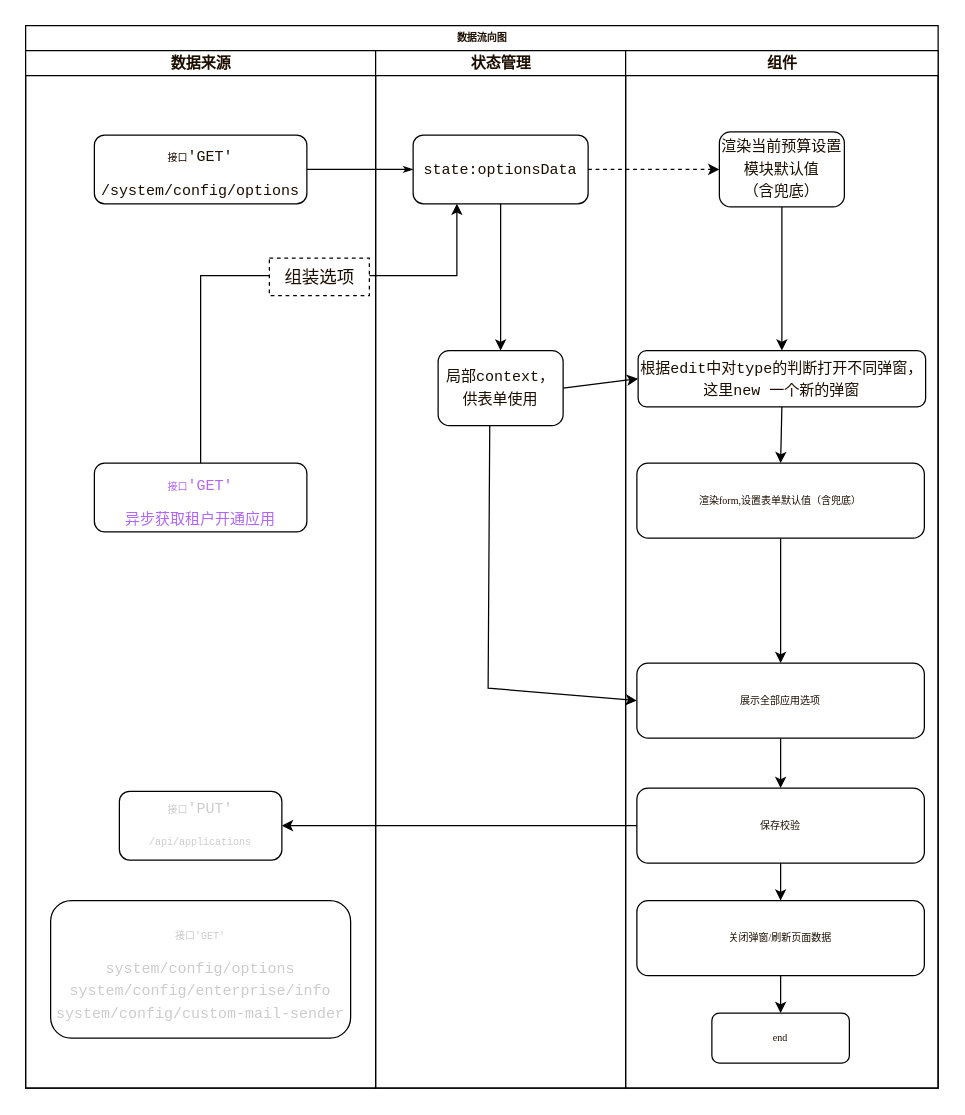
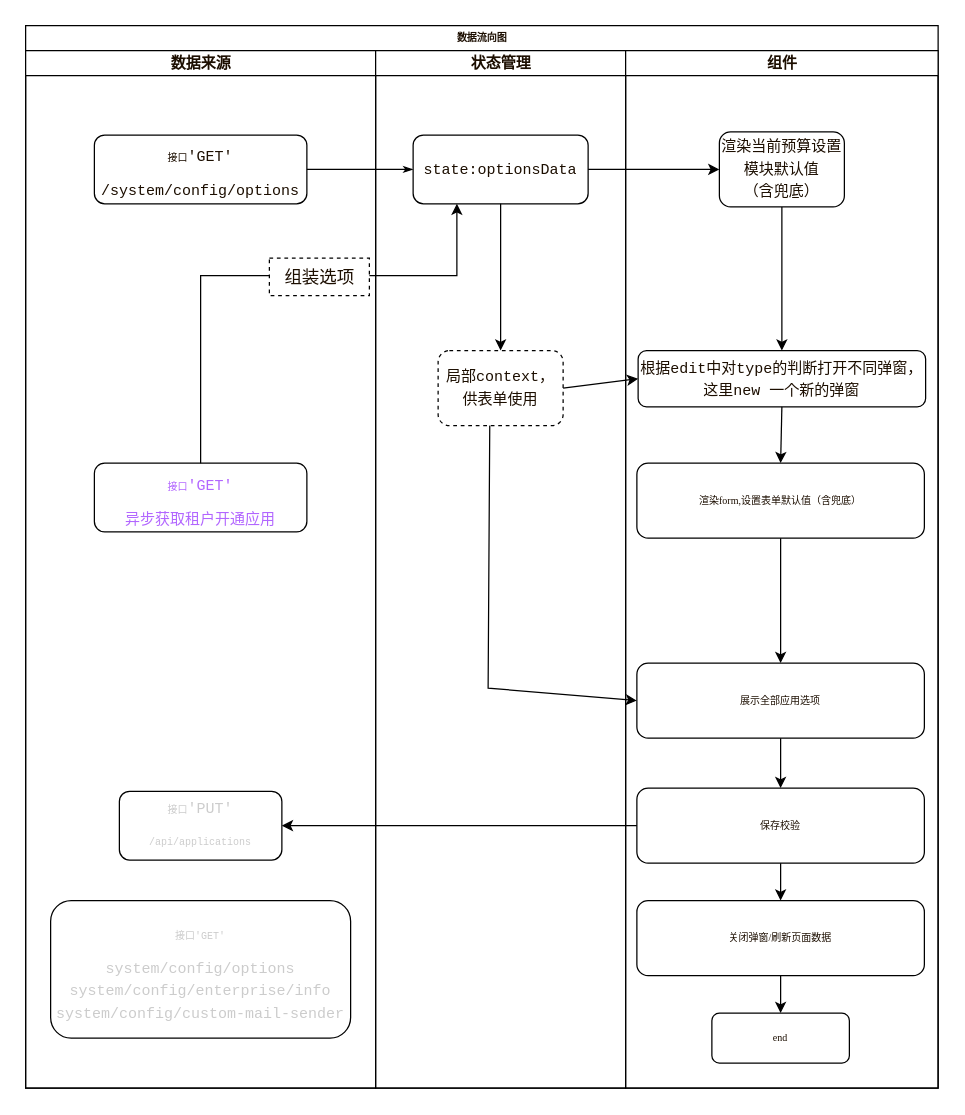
(649, 169) -> (649, 169)
(501, 388) -> (501, 388)
